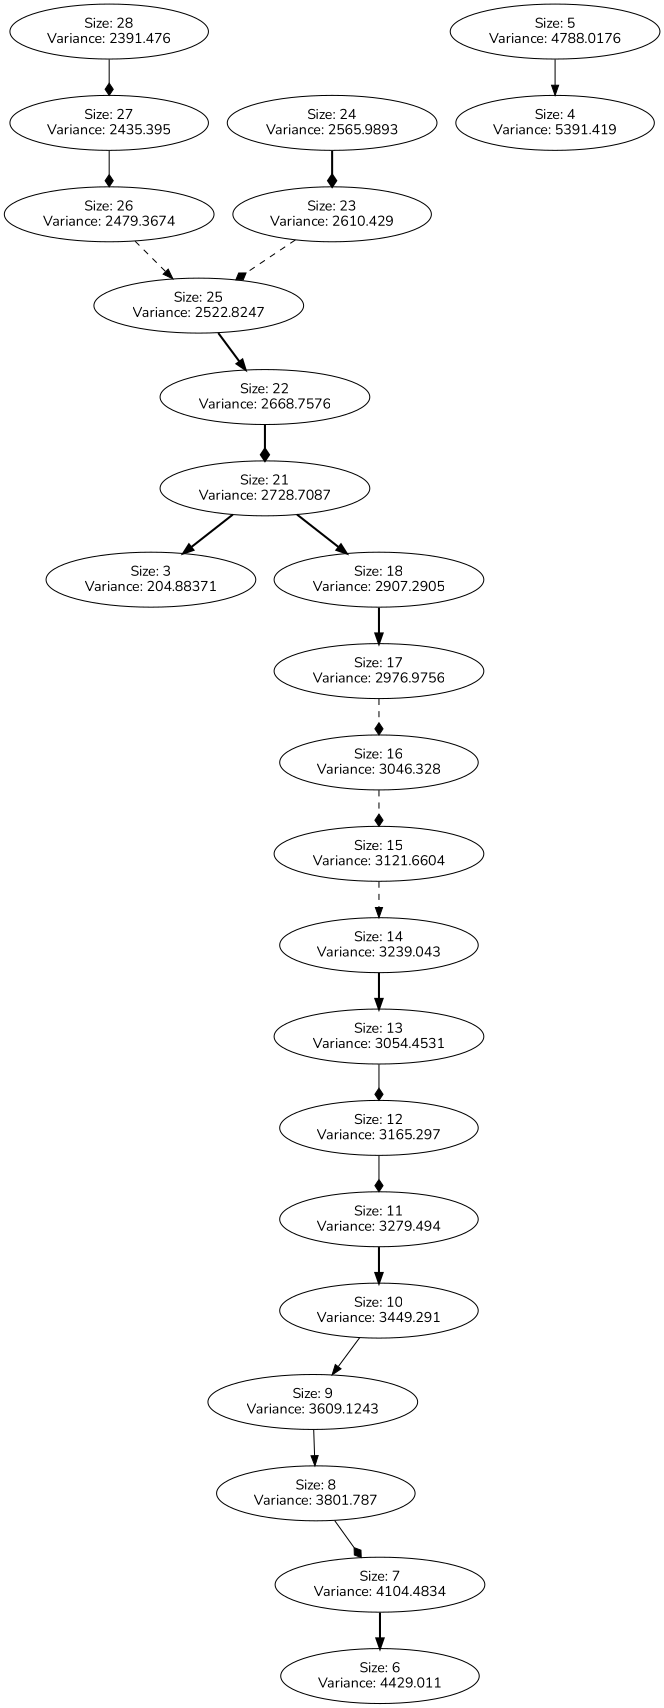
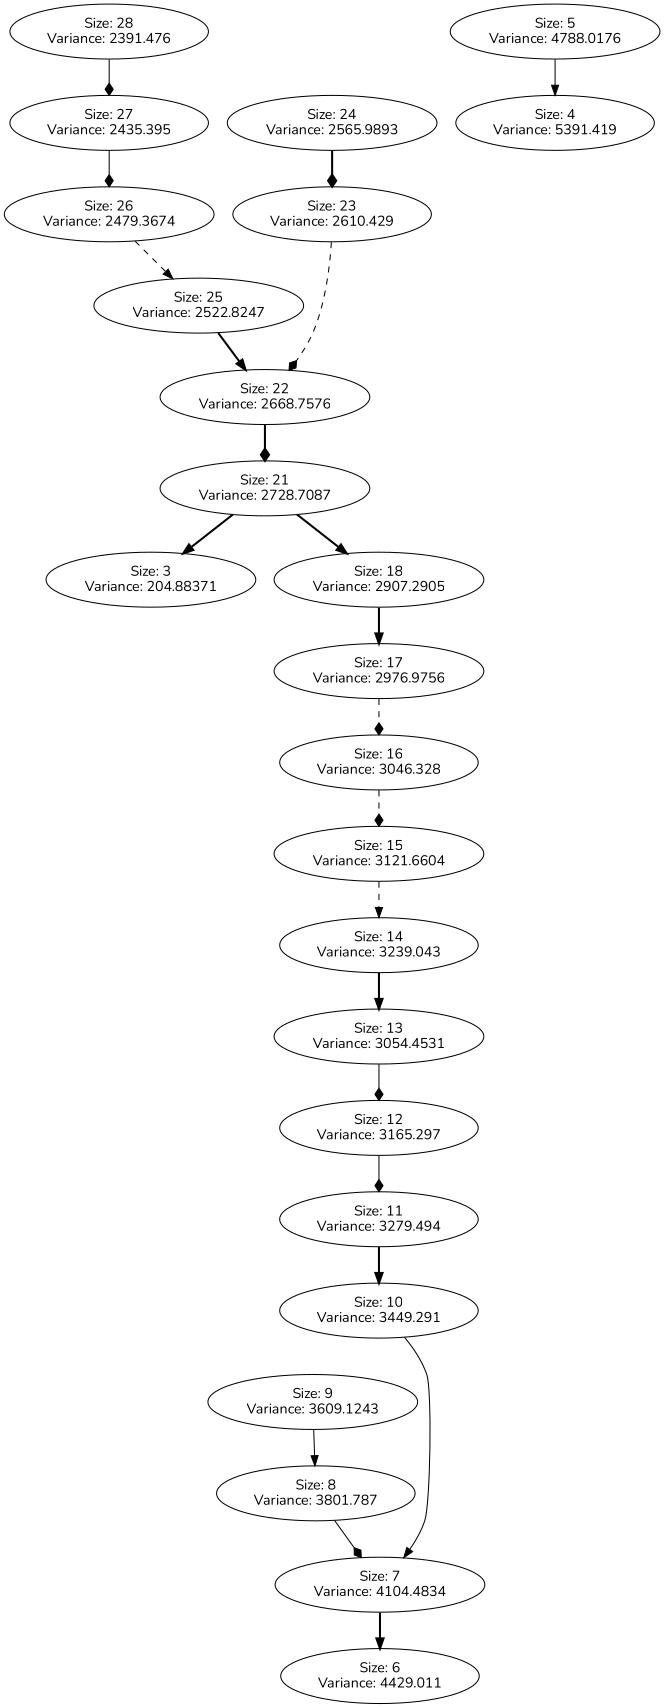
(271, 256) -> (322, 304)
(349, 1352) -> (430, 1442)
